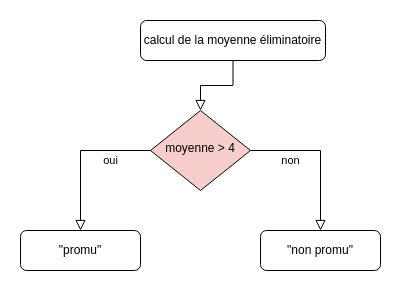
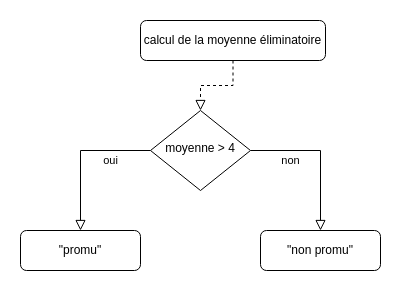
(222, 86) -> (222, 86)
(201, 151) -> (201, 151)
